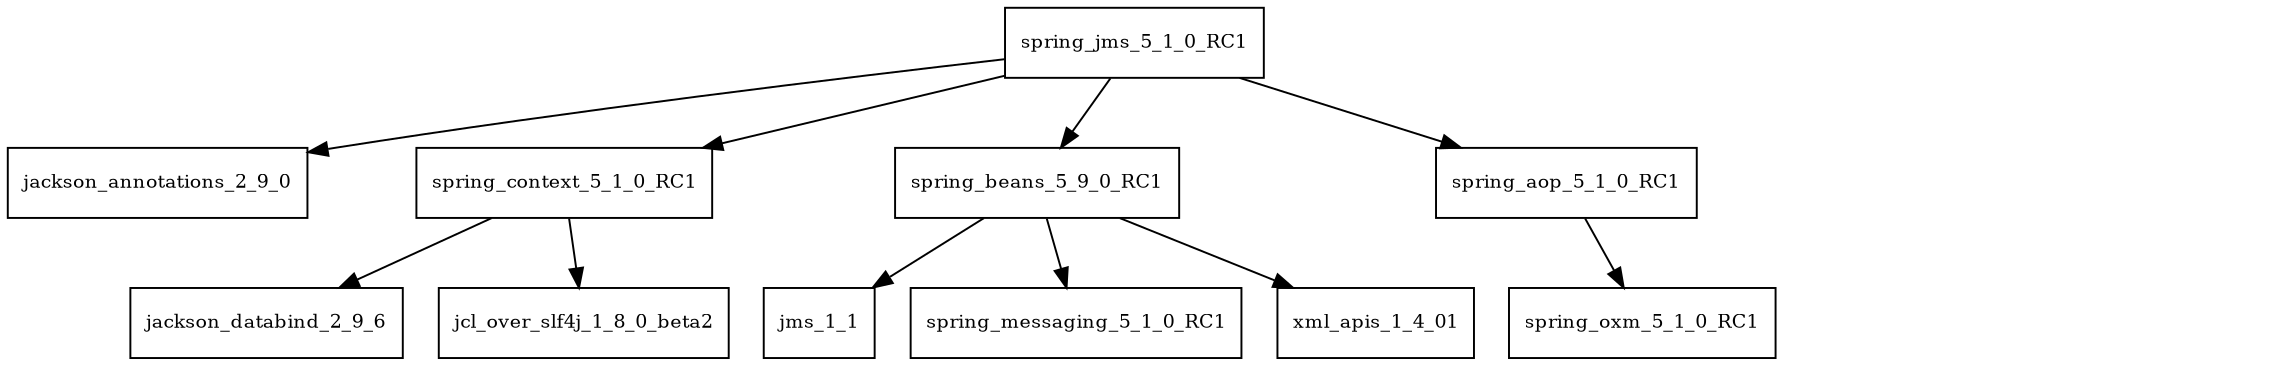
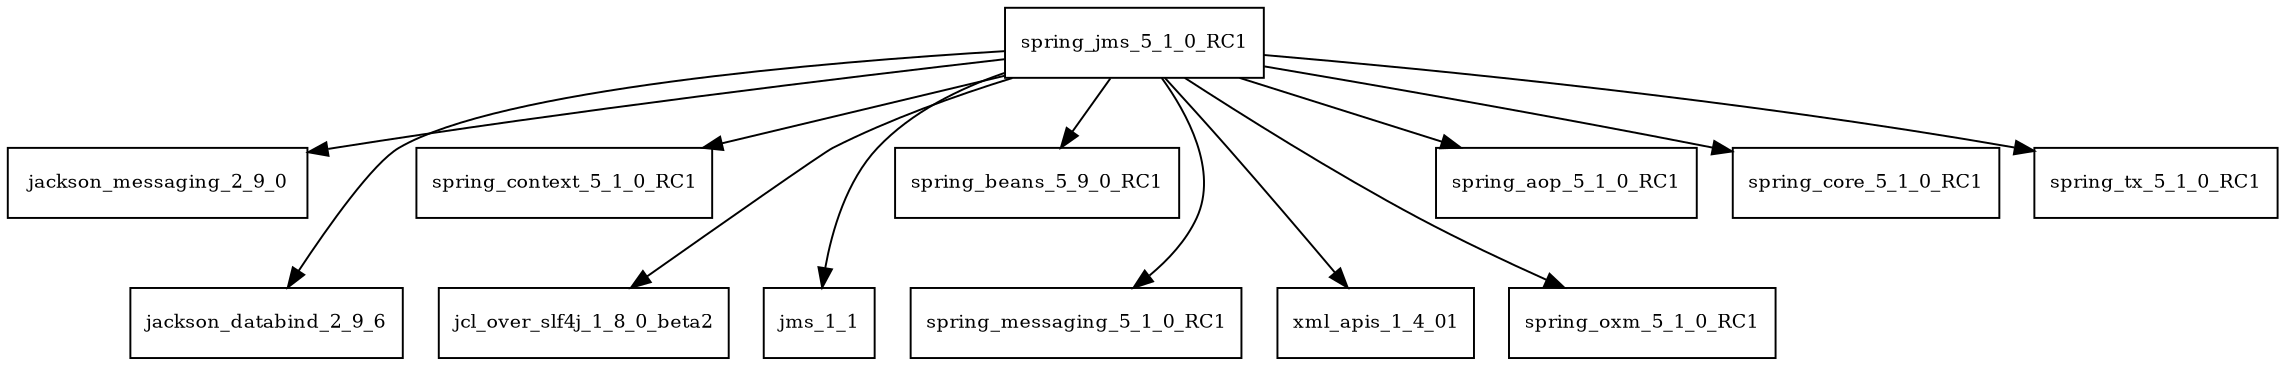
(158, 183) -> (158, 183)
none -> (1866, 183)
none -> (2156, 183)
(573, 243) -> (819, 157)
(1054, 244) -> (1204, 181)
(1600, 245) -> (1362, 186)
(937, 247) -> (883, 142)
(424, 249) -> (619, 90)
(1197, 249) -> (1251, 174)
